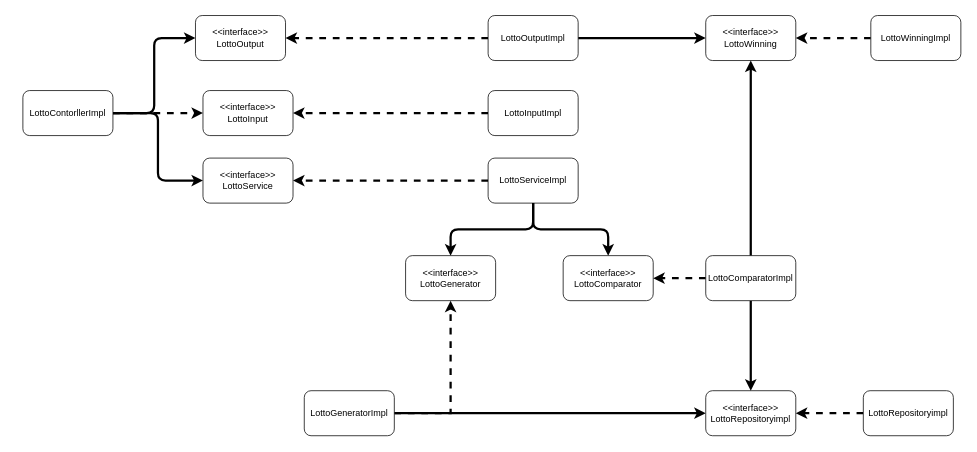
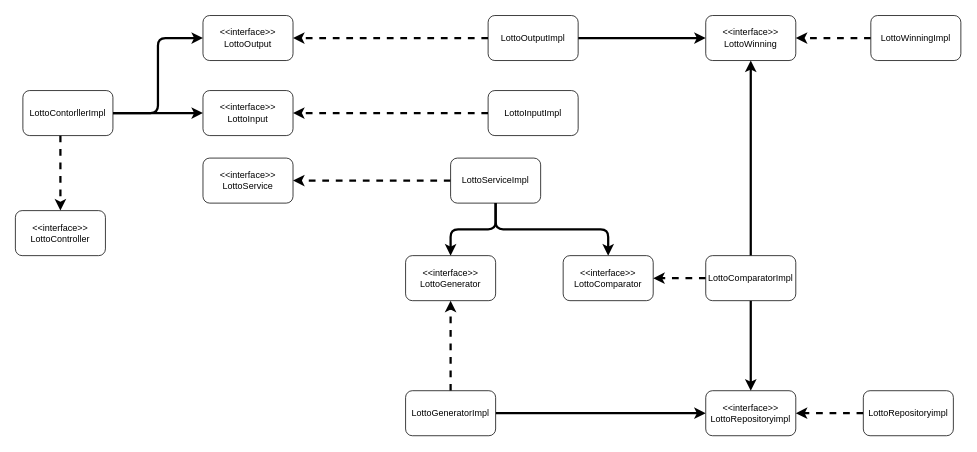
(240, 38) -> (248, 38)
(176, 113) -> (176, 113)
(158, 163) -> none
none -> (60, 169)
(533, 180) -> (495, 180)
none -> (60, 233)
(349, 413) -> (450, 413)
